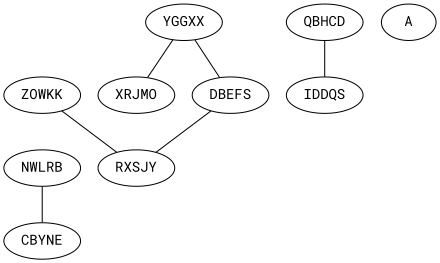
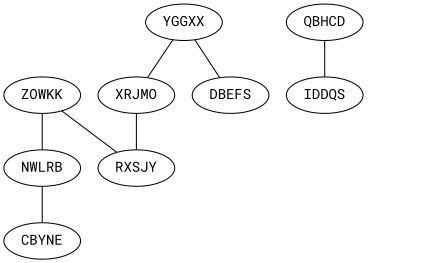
(409, 22) -> none
none -> (42, 132)
(183, 132) -> (136, 132)
